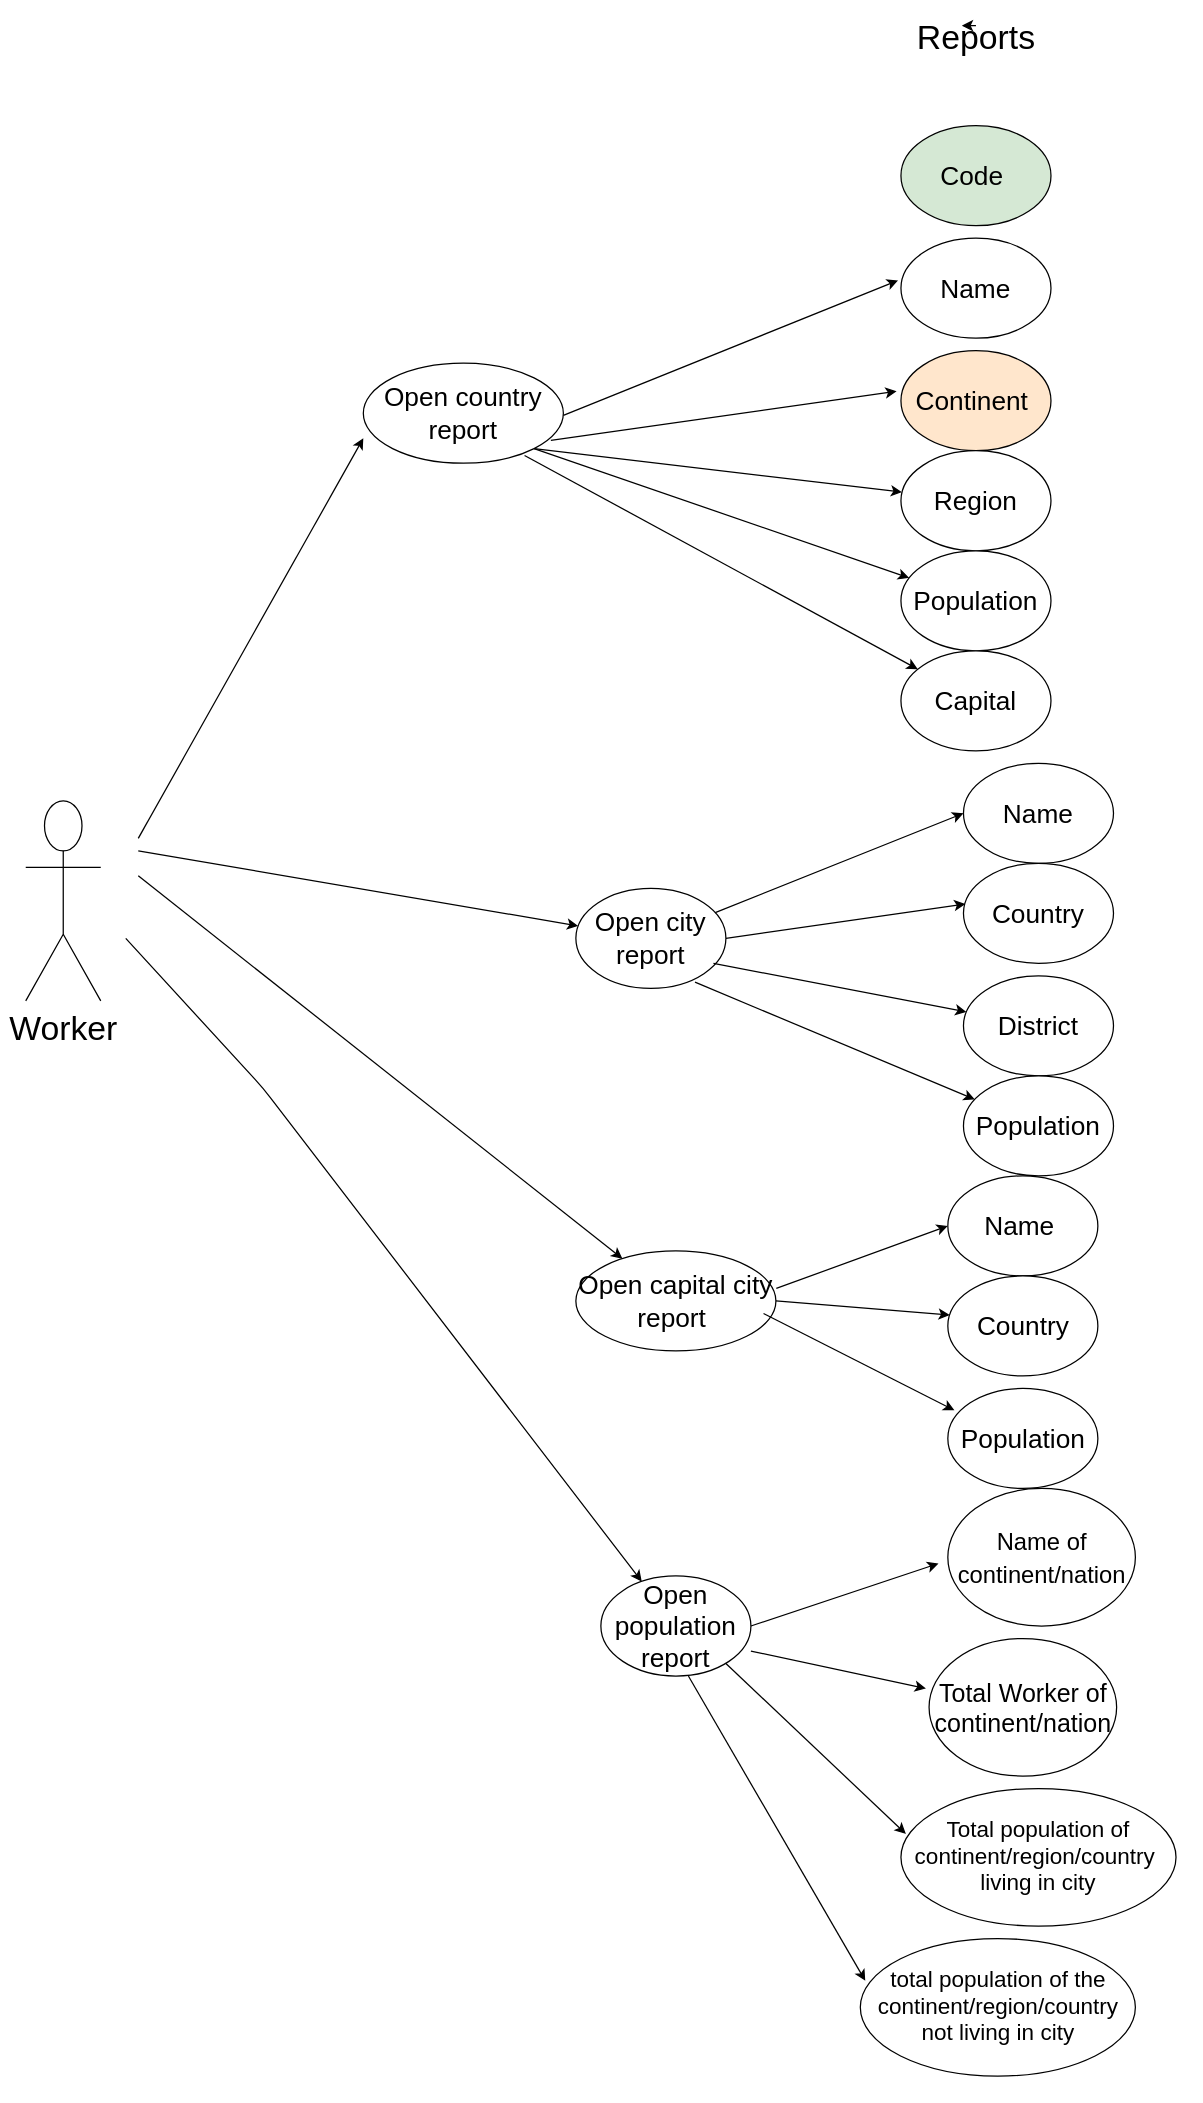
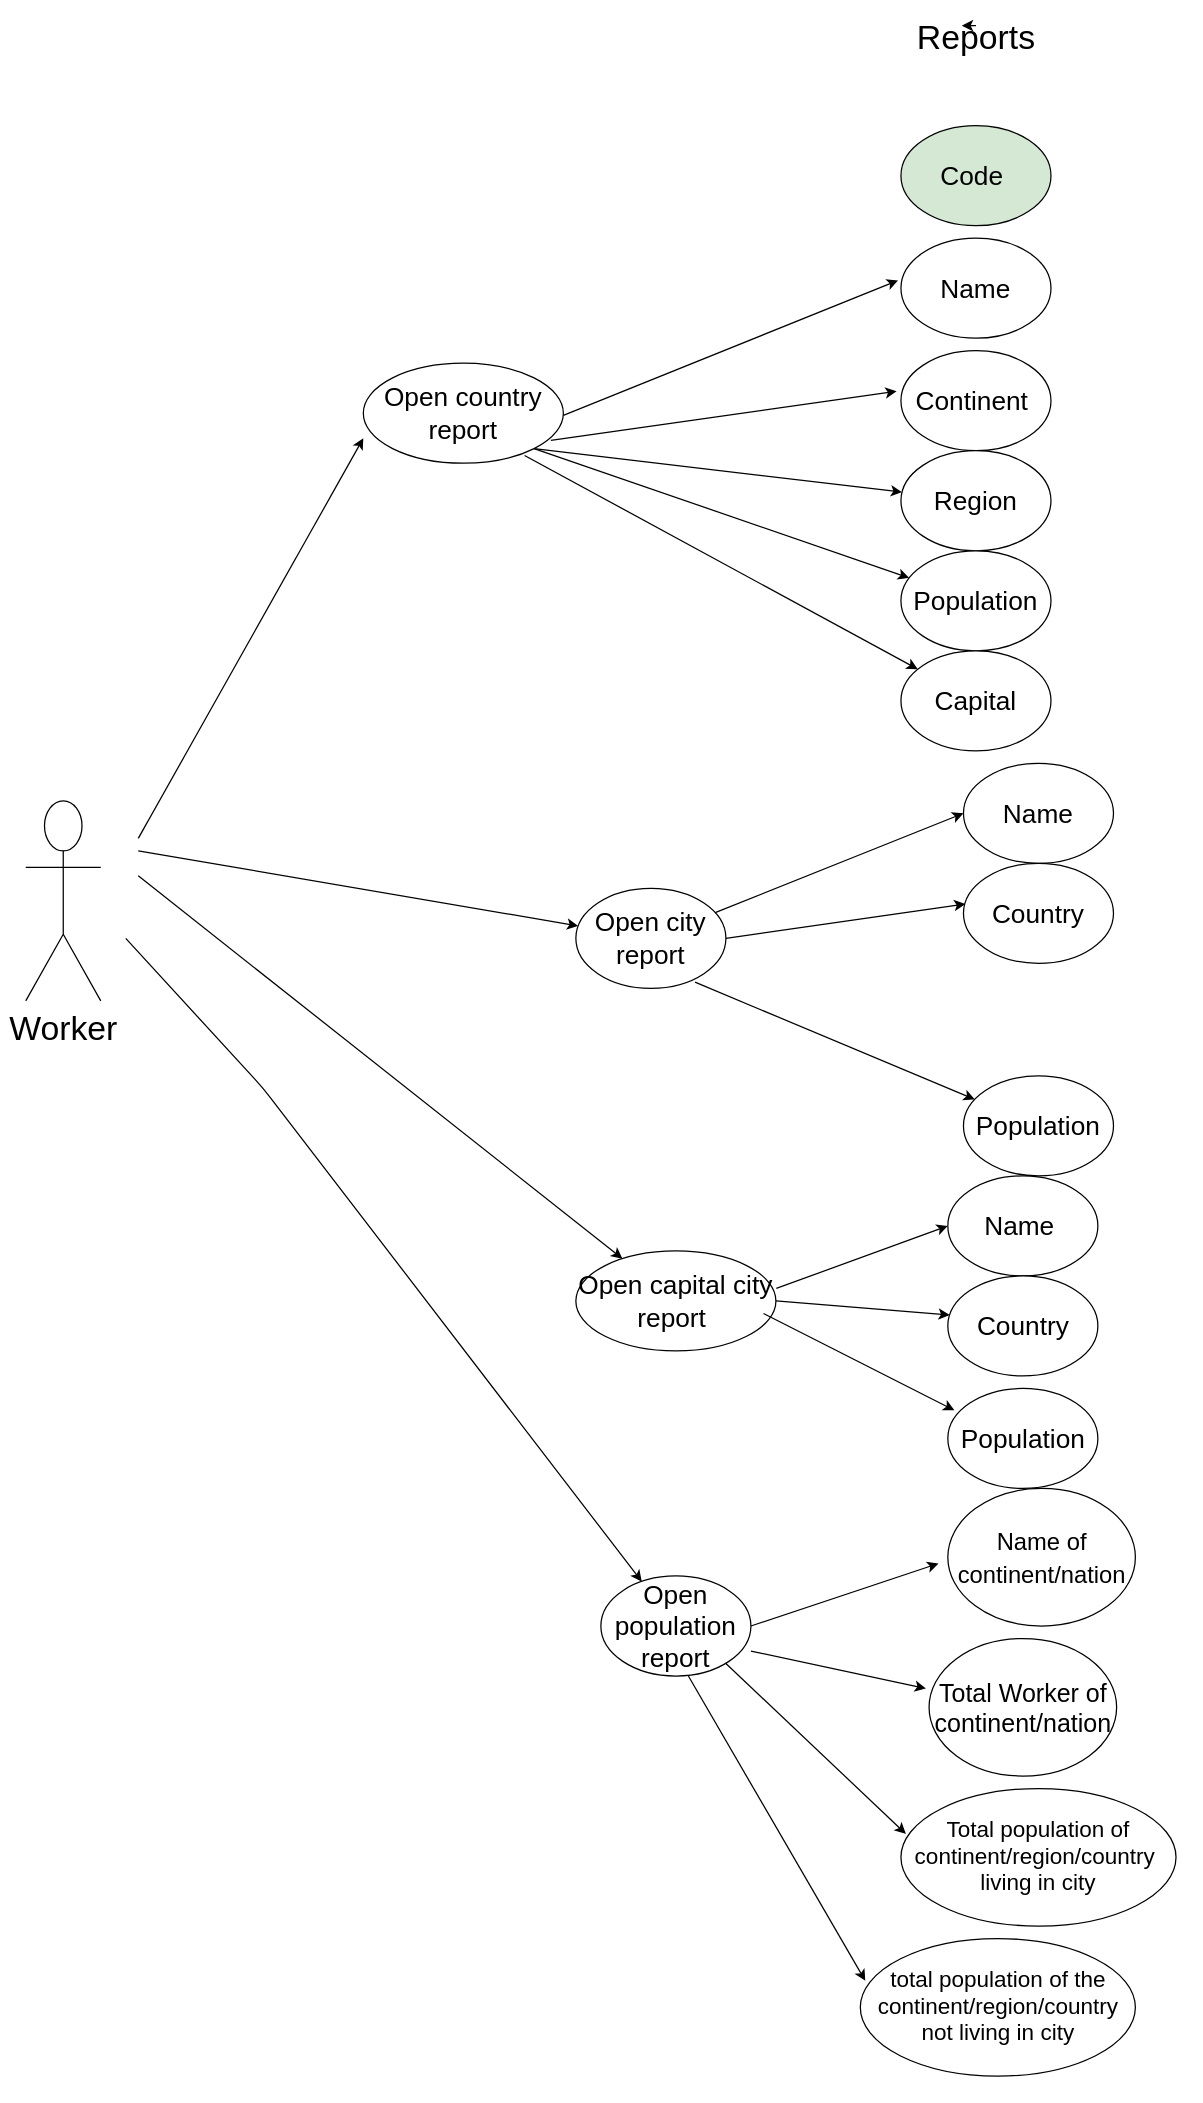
(976, 401) -> (976, 401)
(835, 987) -> none
(1038, 1026) -> none
